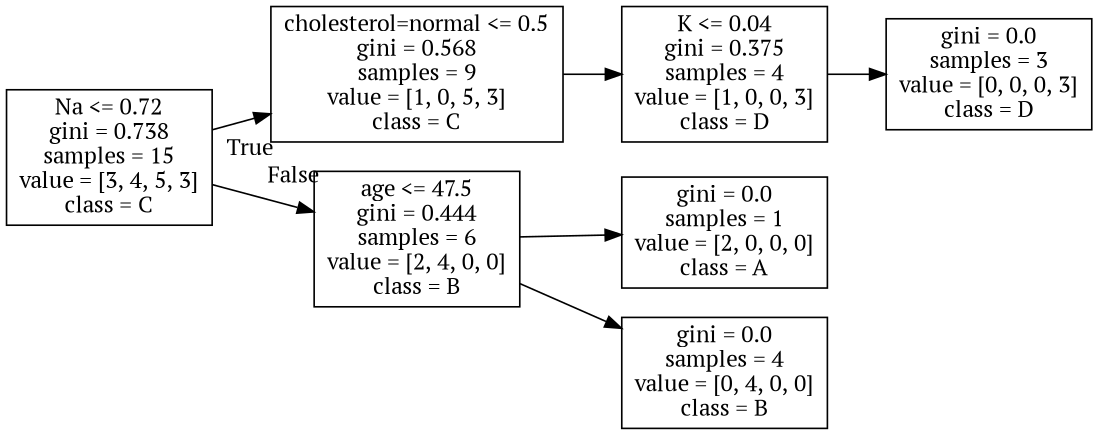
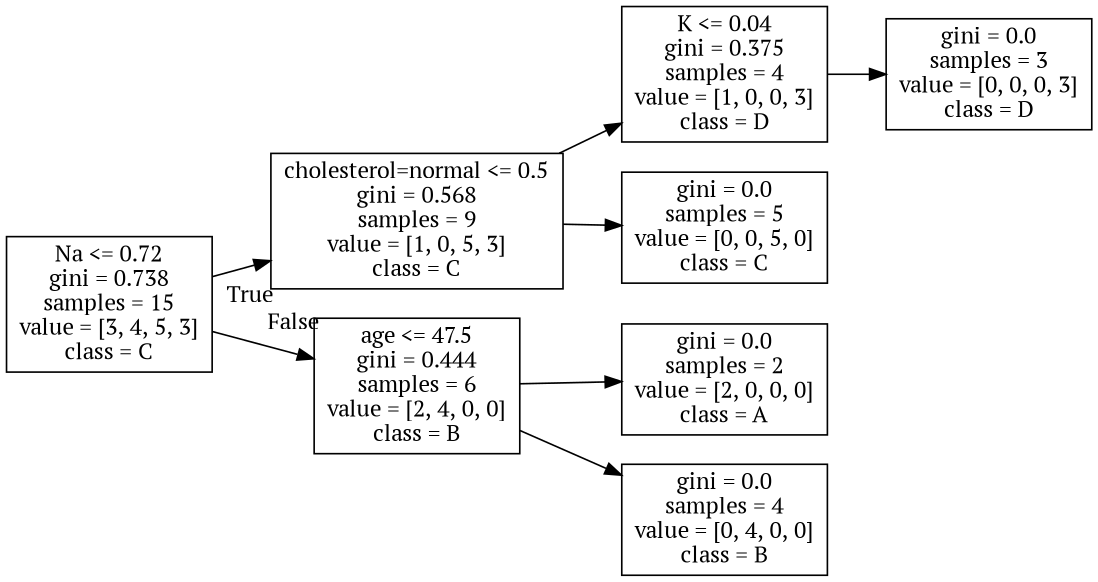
none -> (725, 228)
(725, 233) -> (725, 379)
